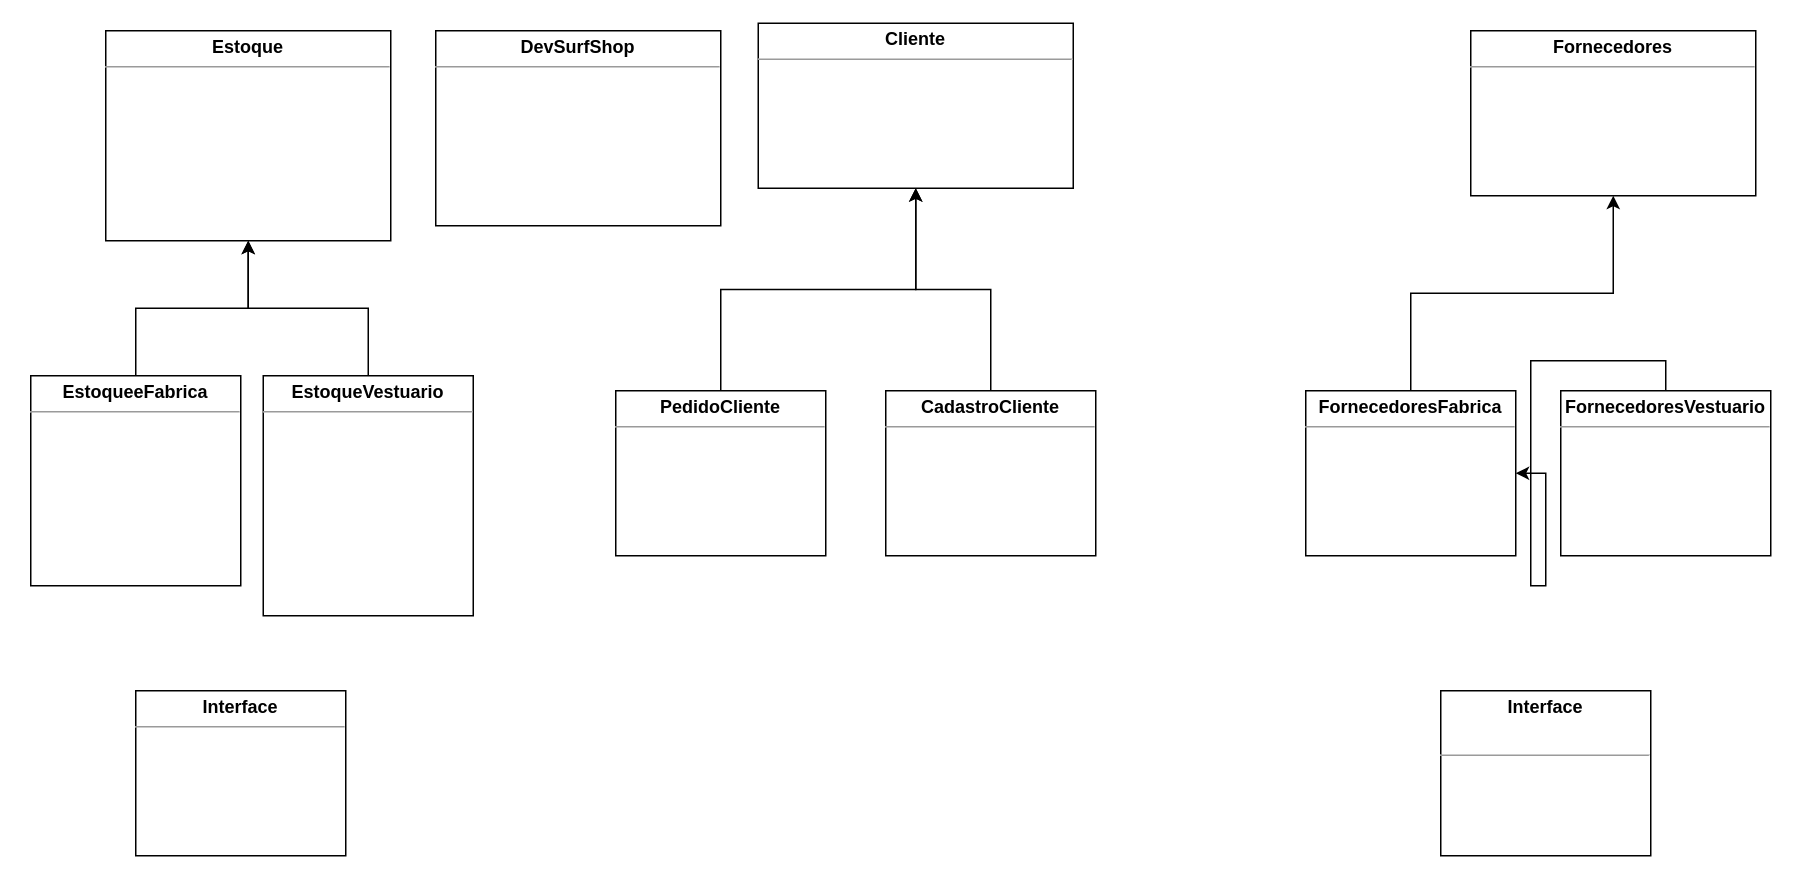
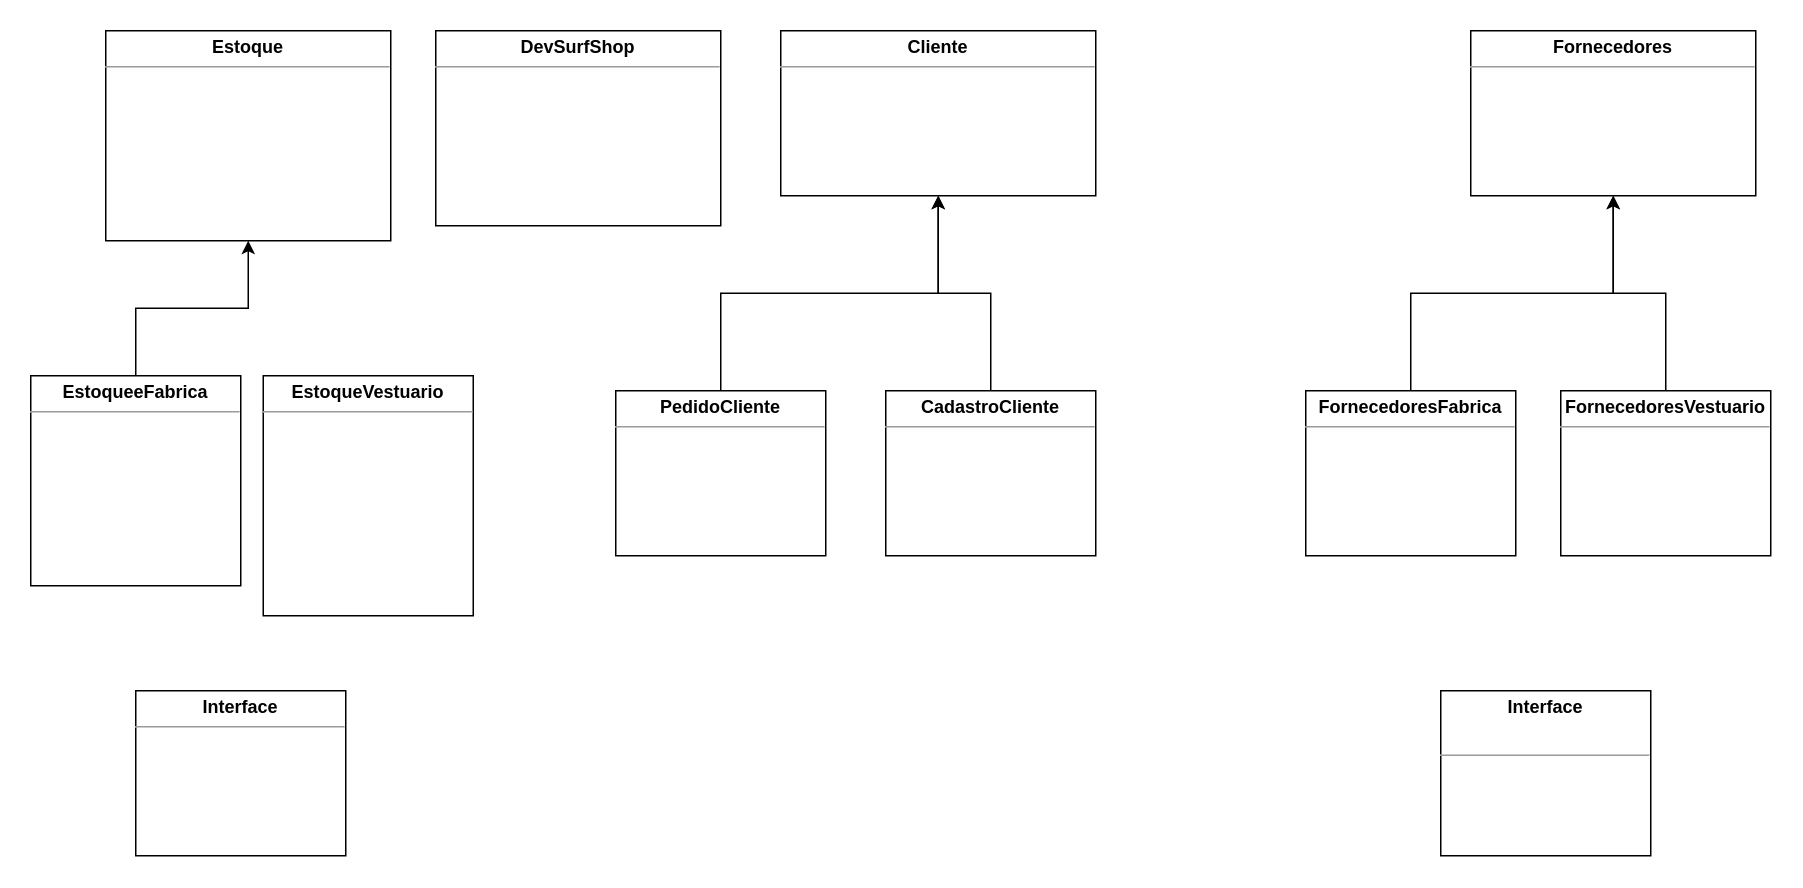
(916, 106) -> (938, 113)
(343, 308) -> none
(1531, 478) -> (1666, 303)
